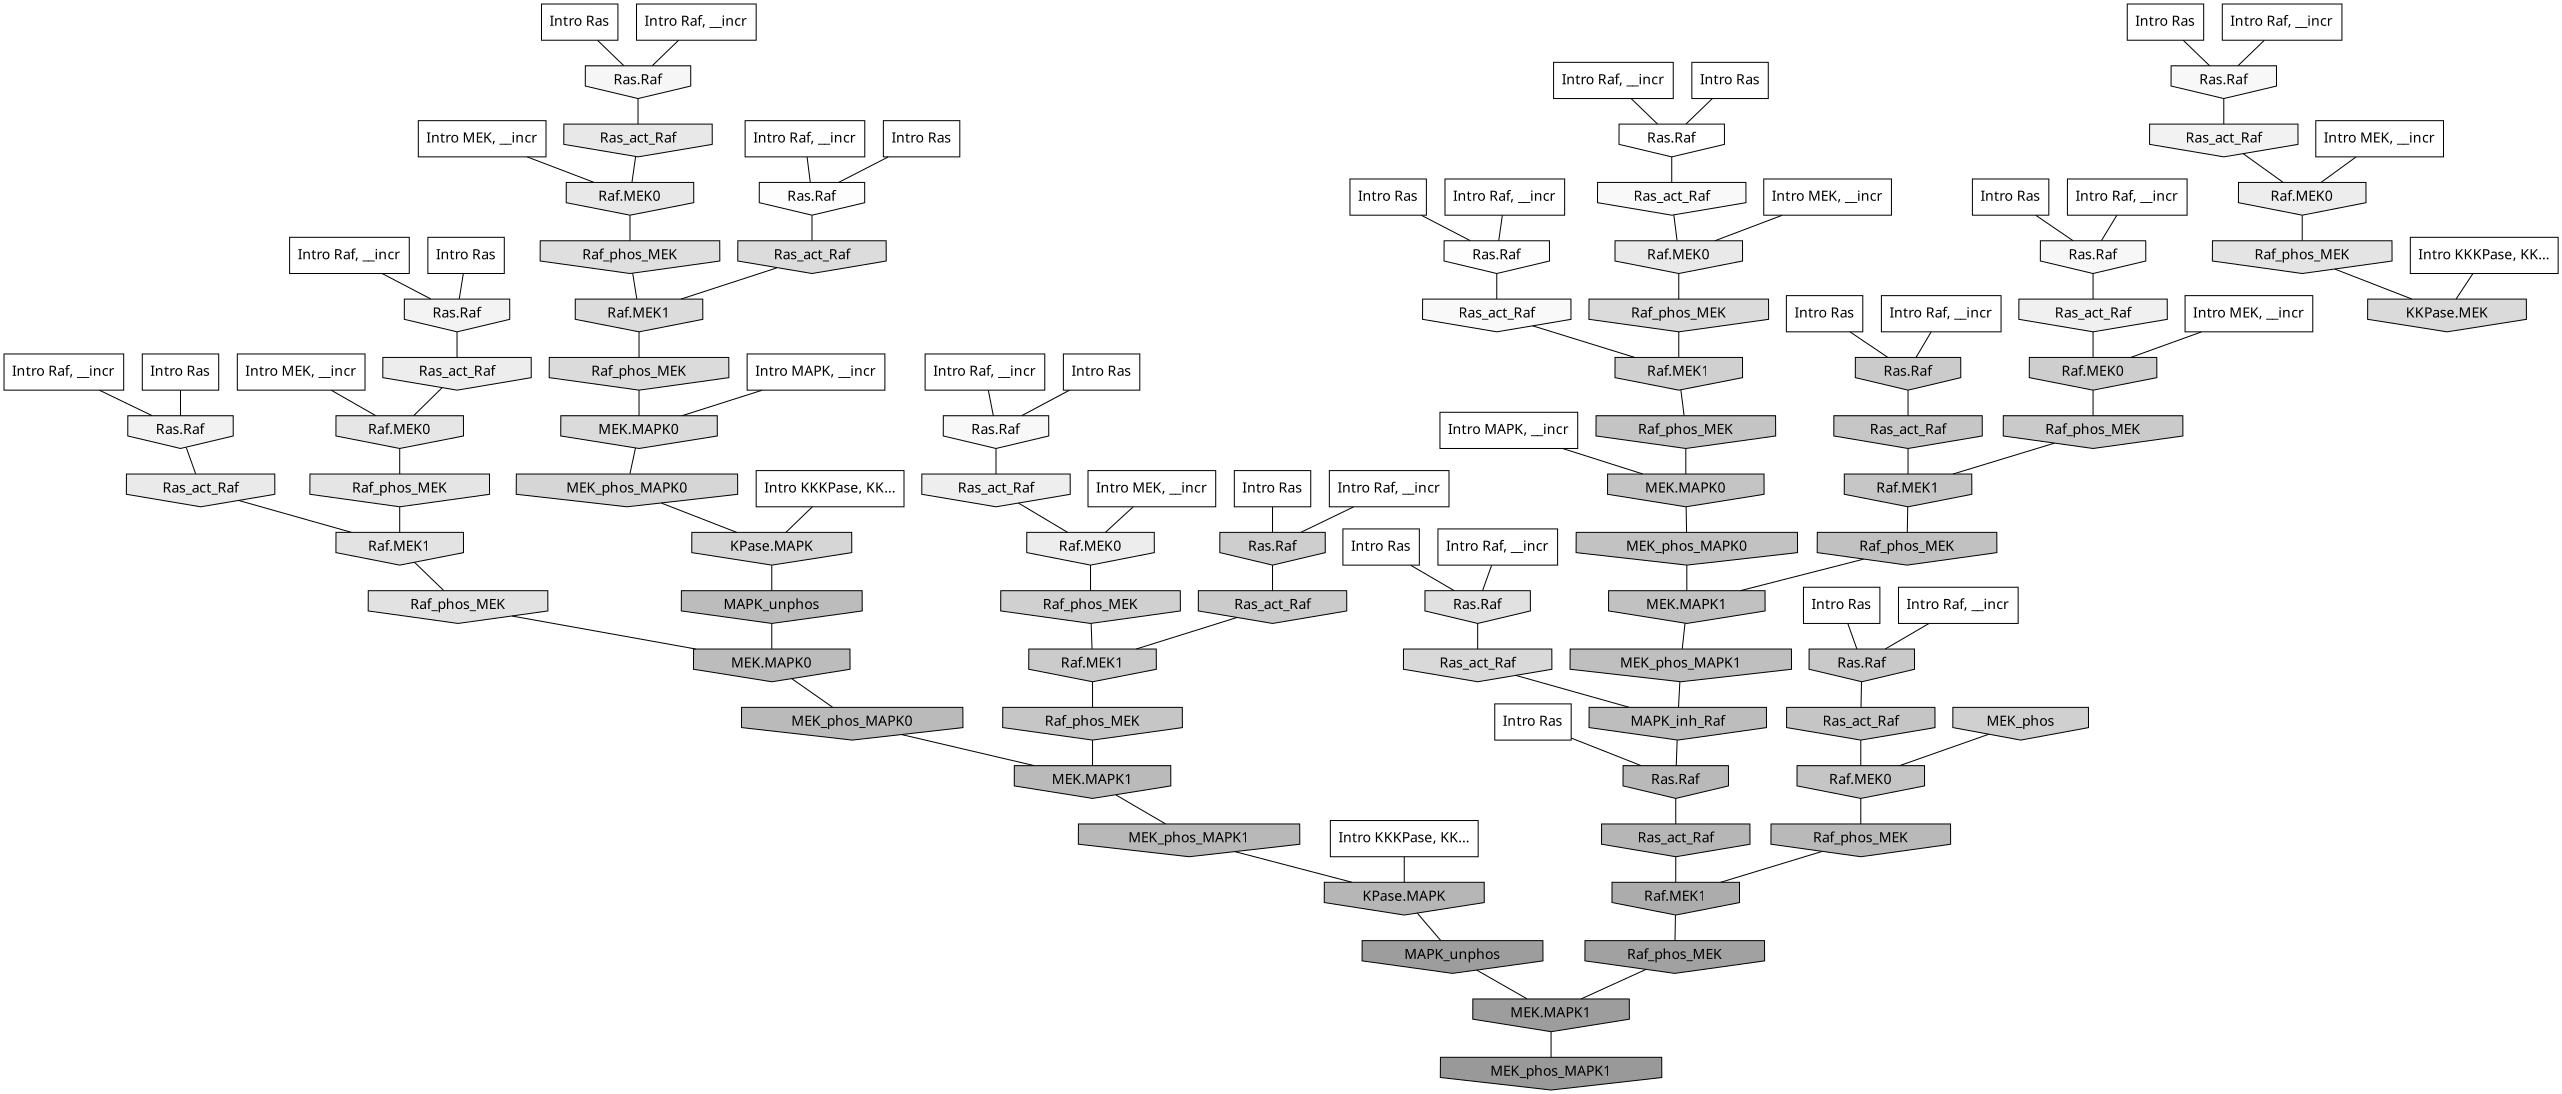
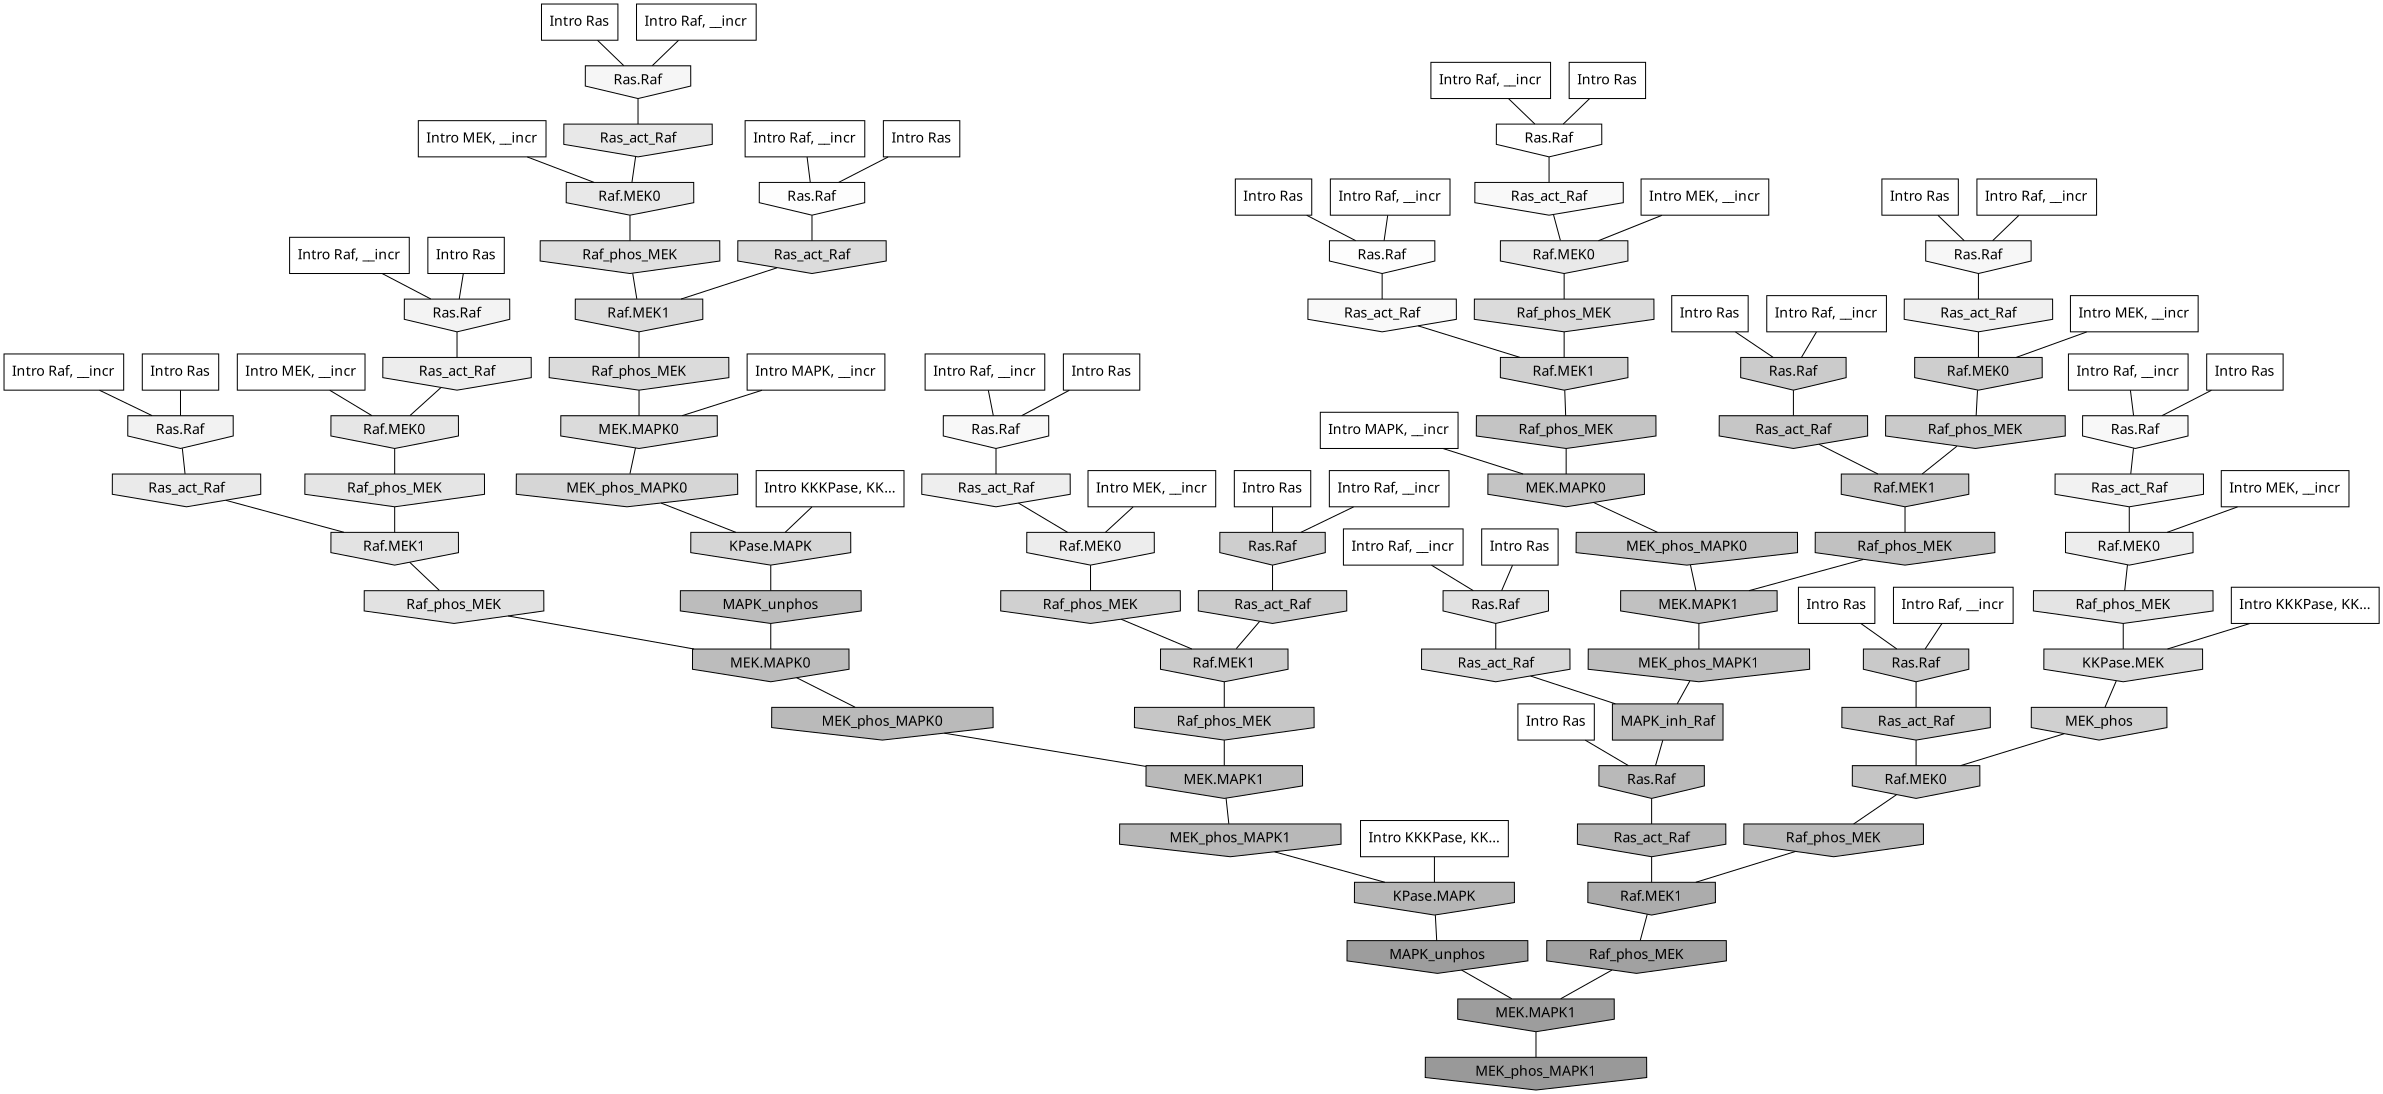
none -> (2111, 694)
(1678, 722) -> (1668, 722)
